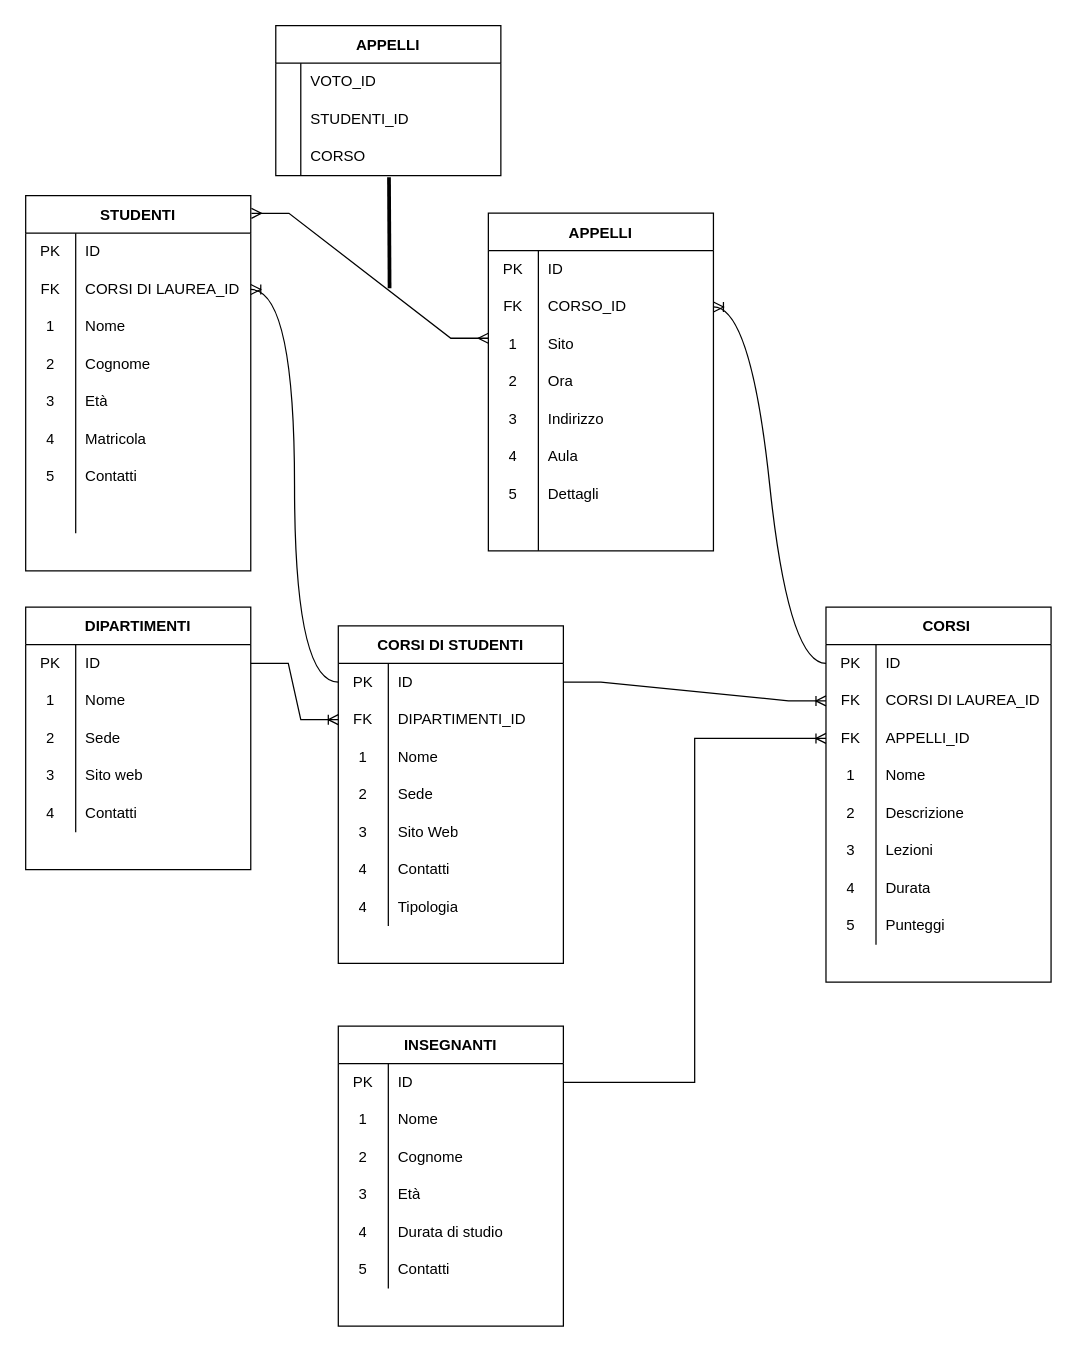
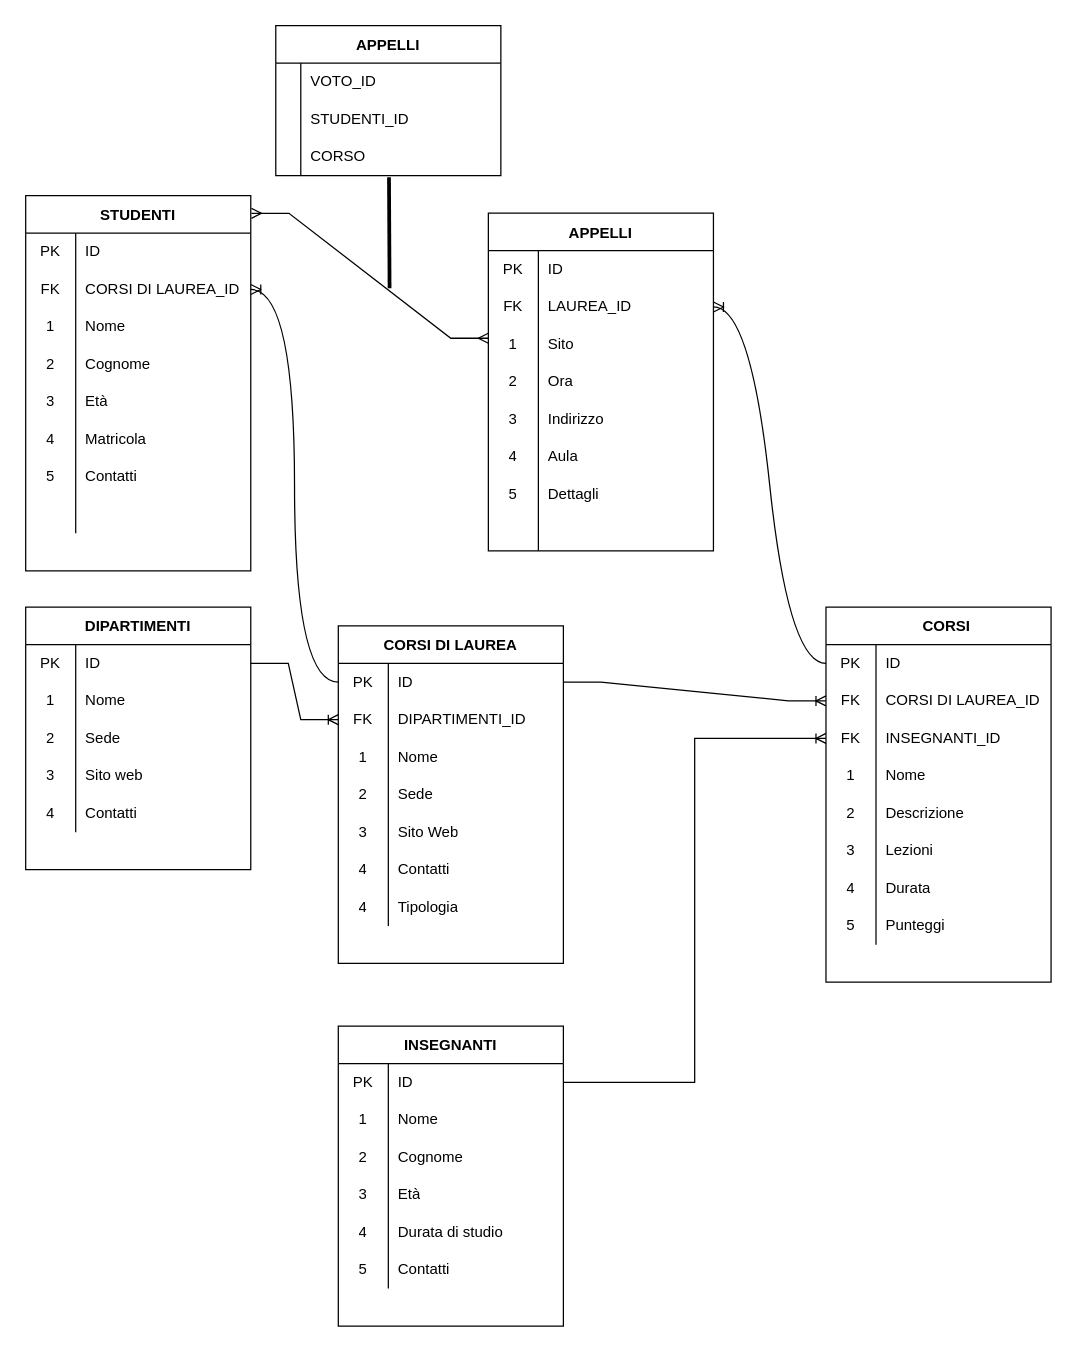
(582, 307) -> (586, 307)
(450, 645) -> (450, 645)
(928, 738) -> (940, 738)
